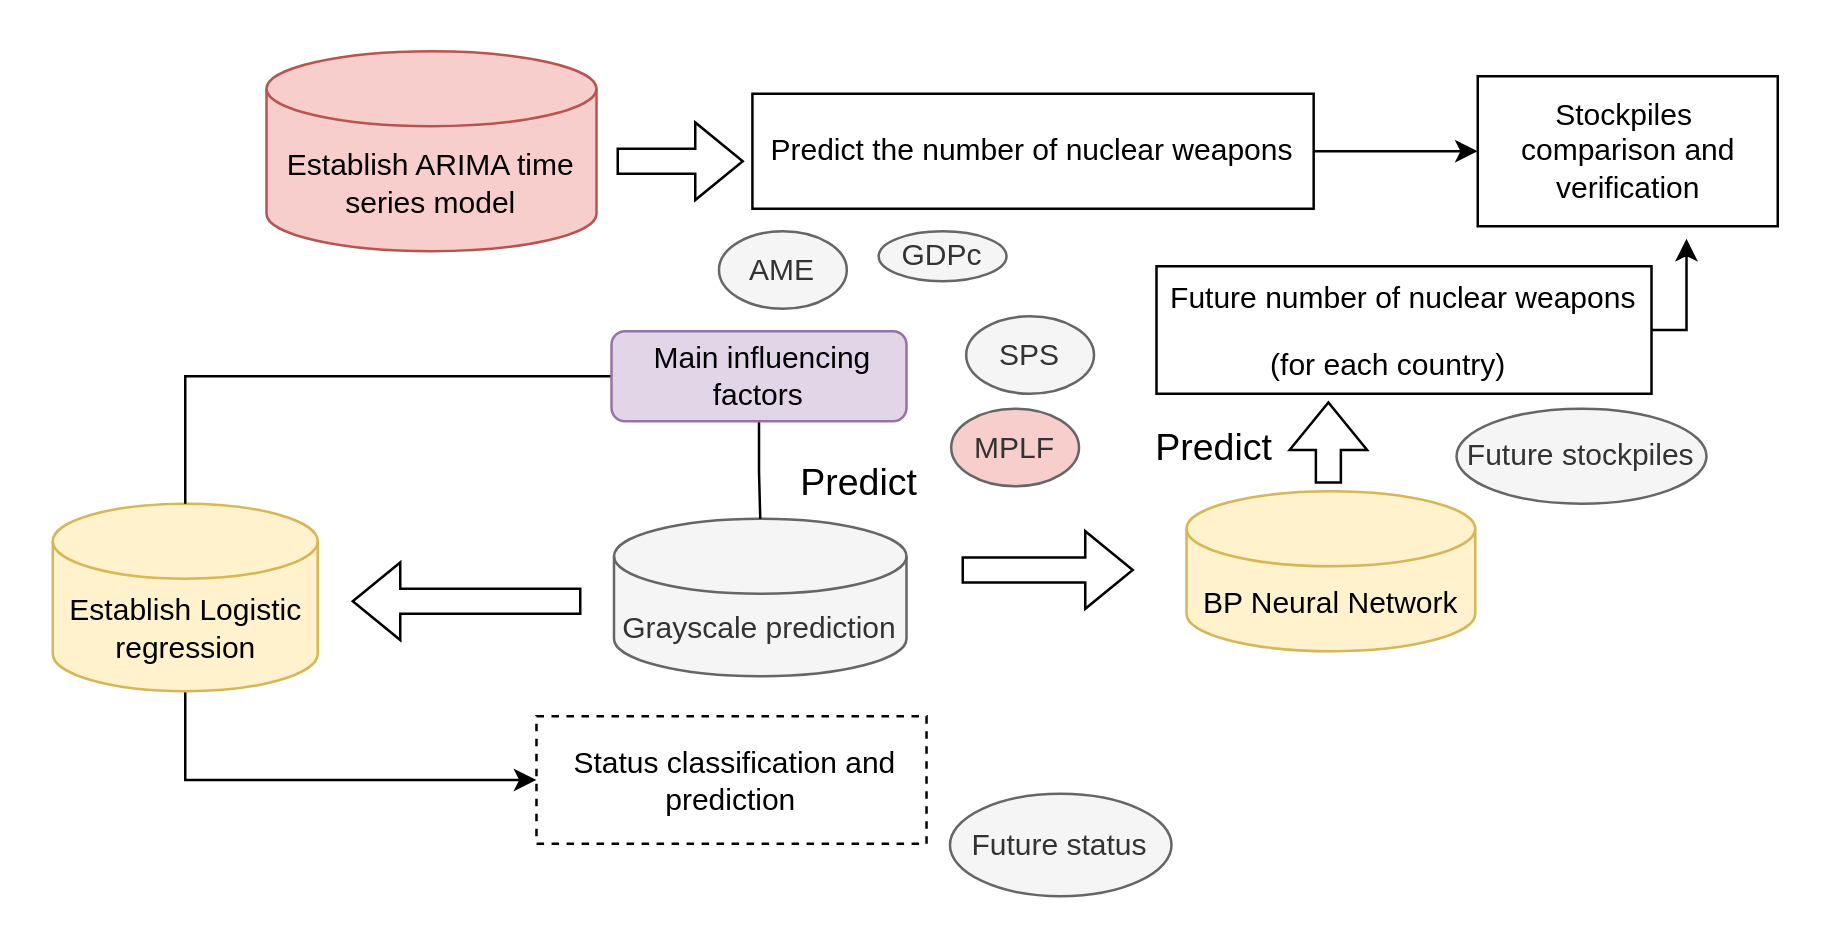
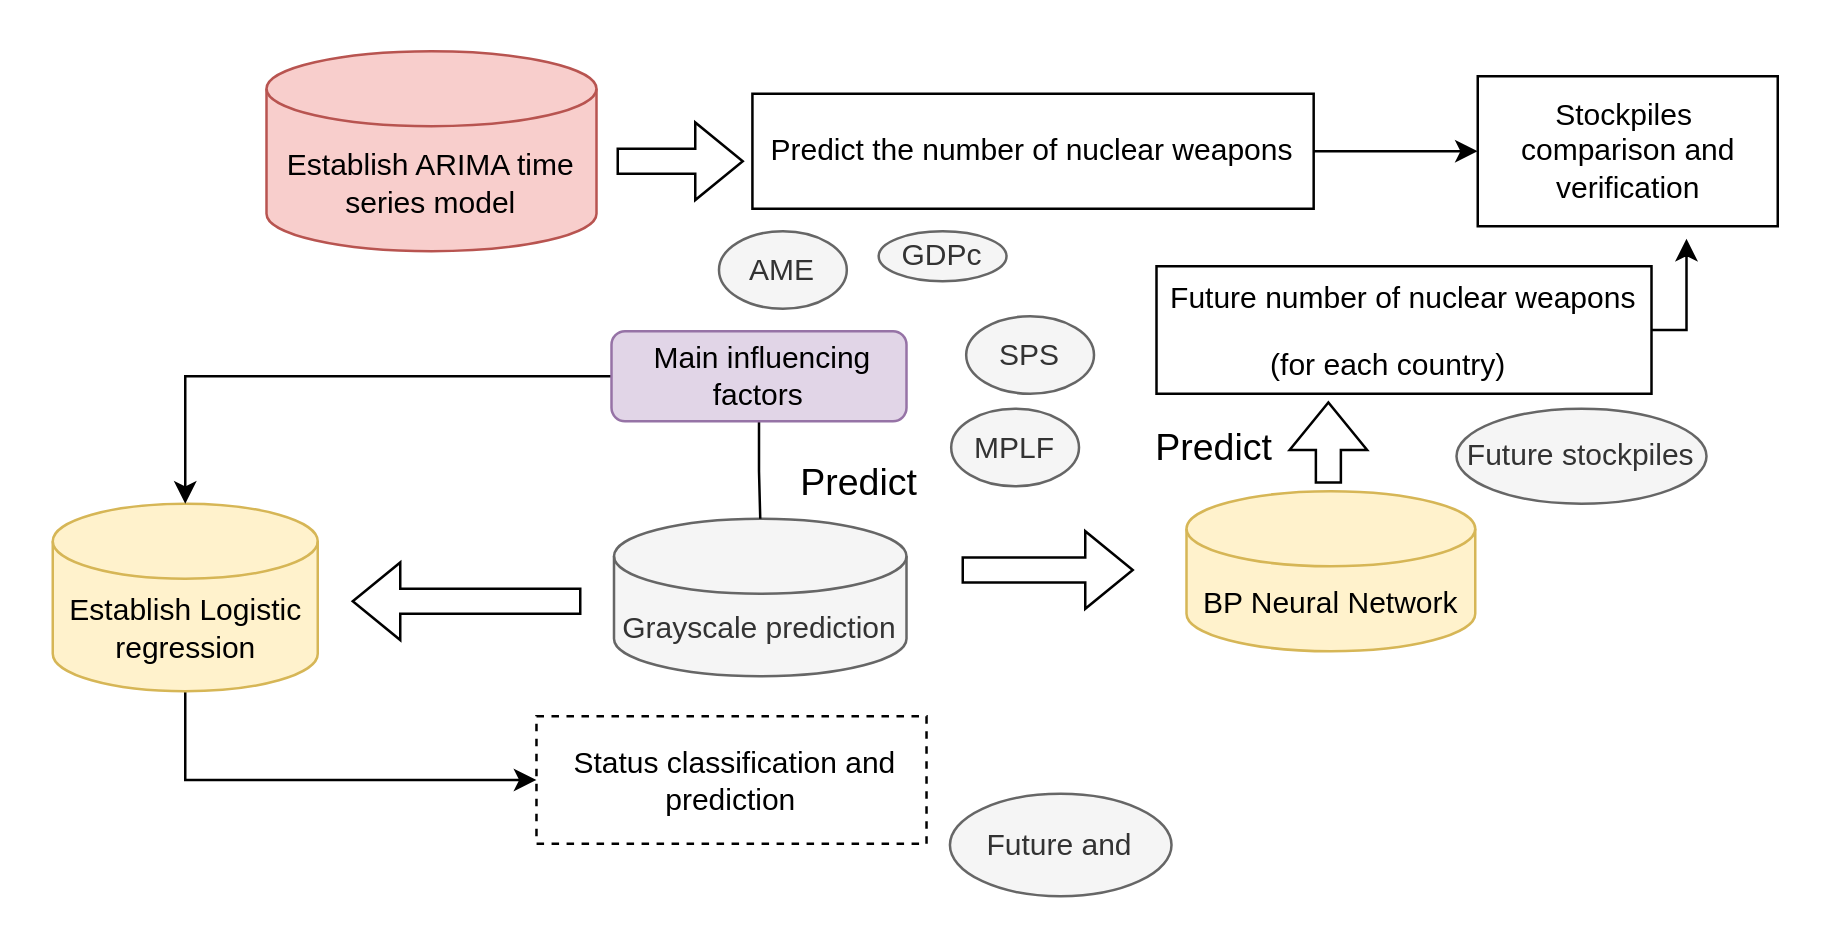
(1015, 448) -> (1015, 448)
(185, 493) -> (185, 485)
(1060, 846) -> (1060, 846)
